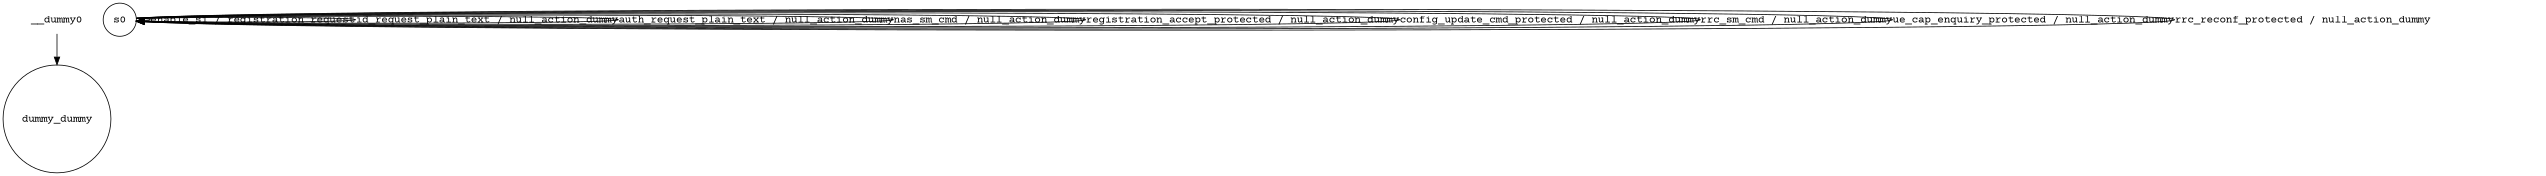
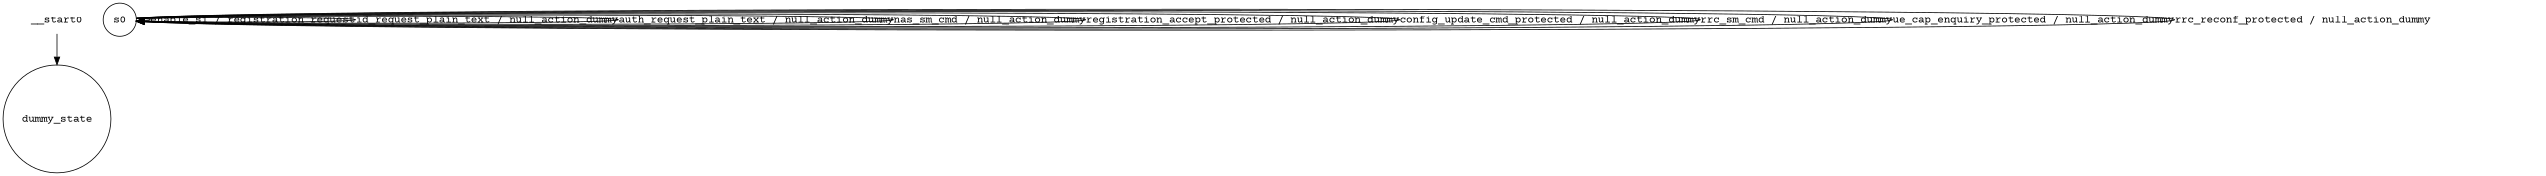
(57, 20) -> (57, 20)
(57, 119) -> (57, 119)
